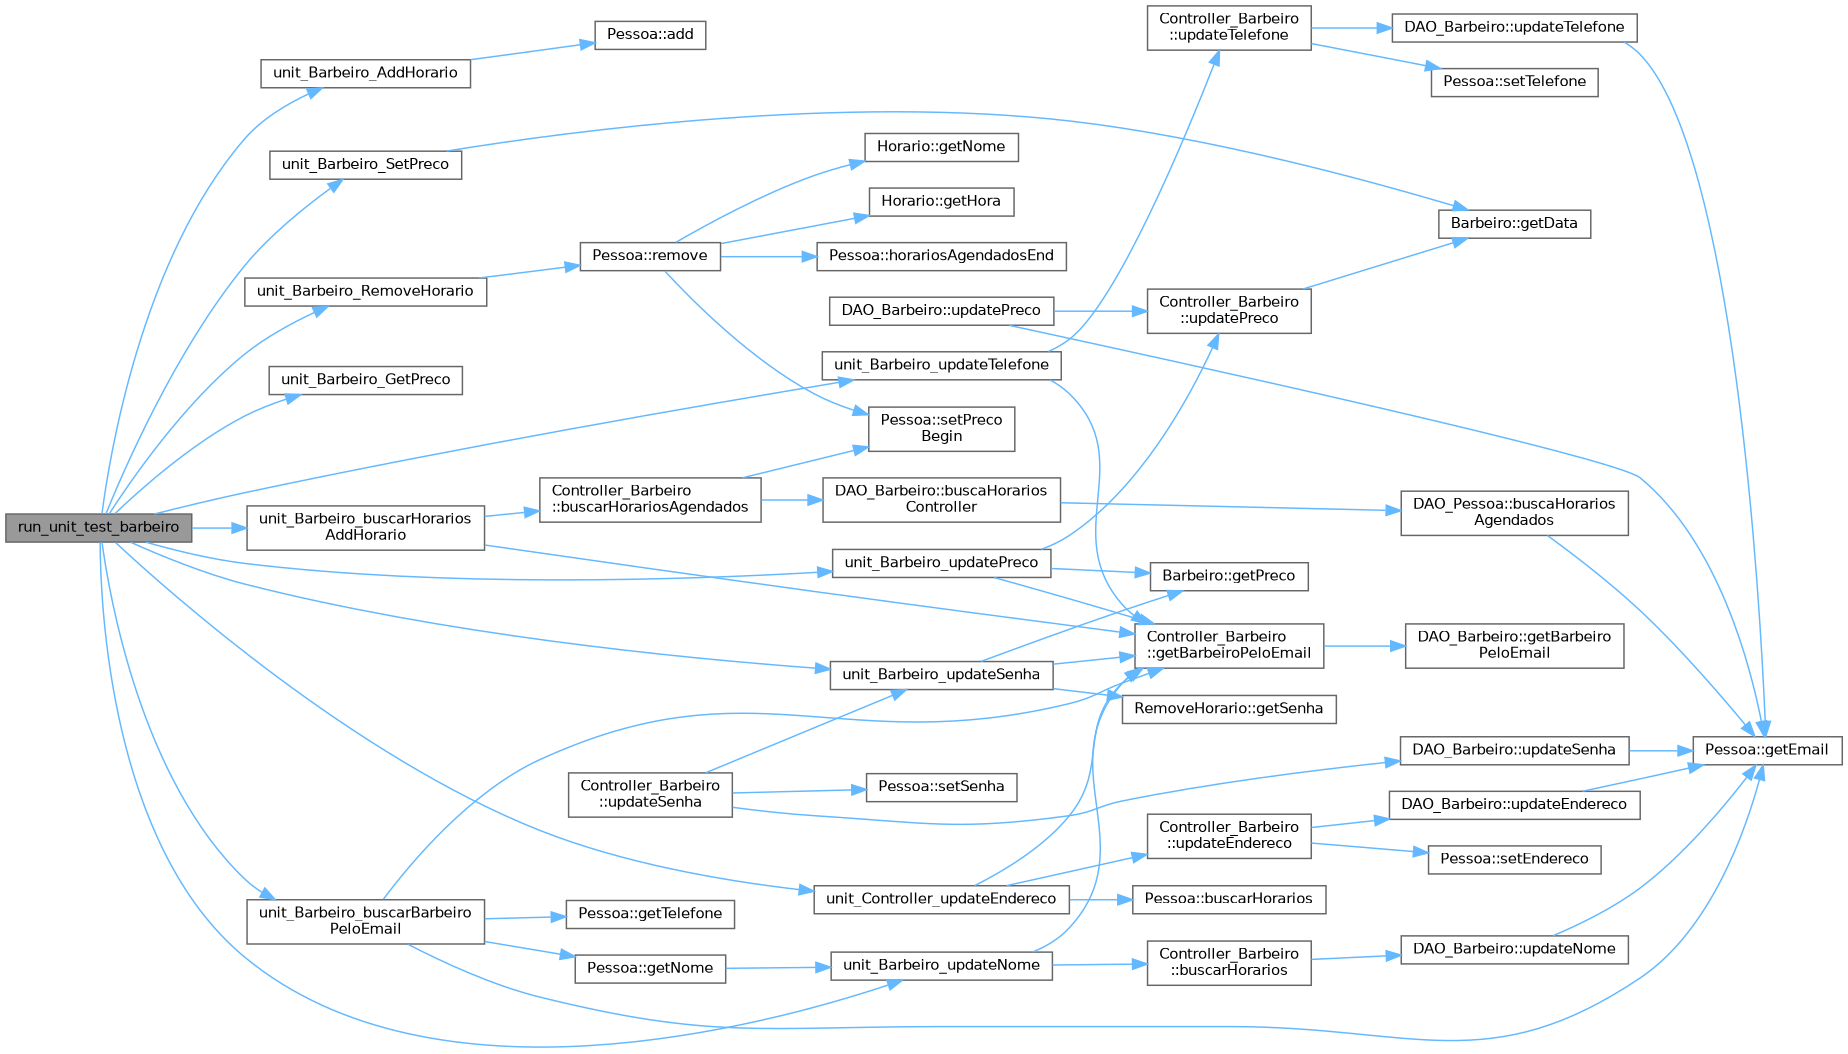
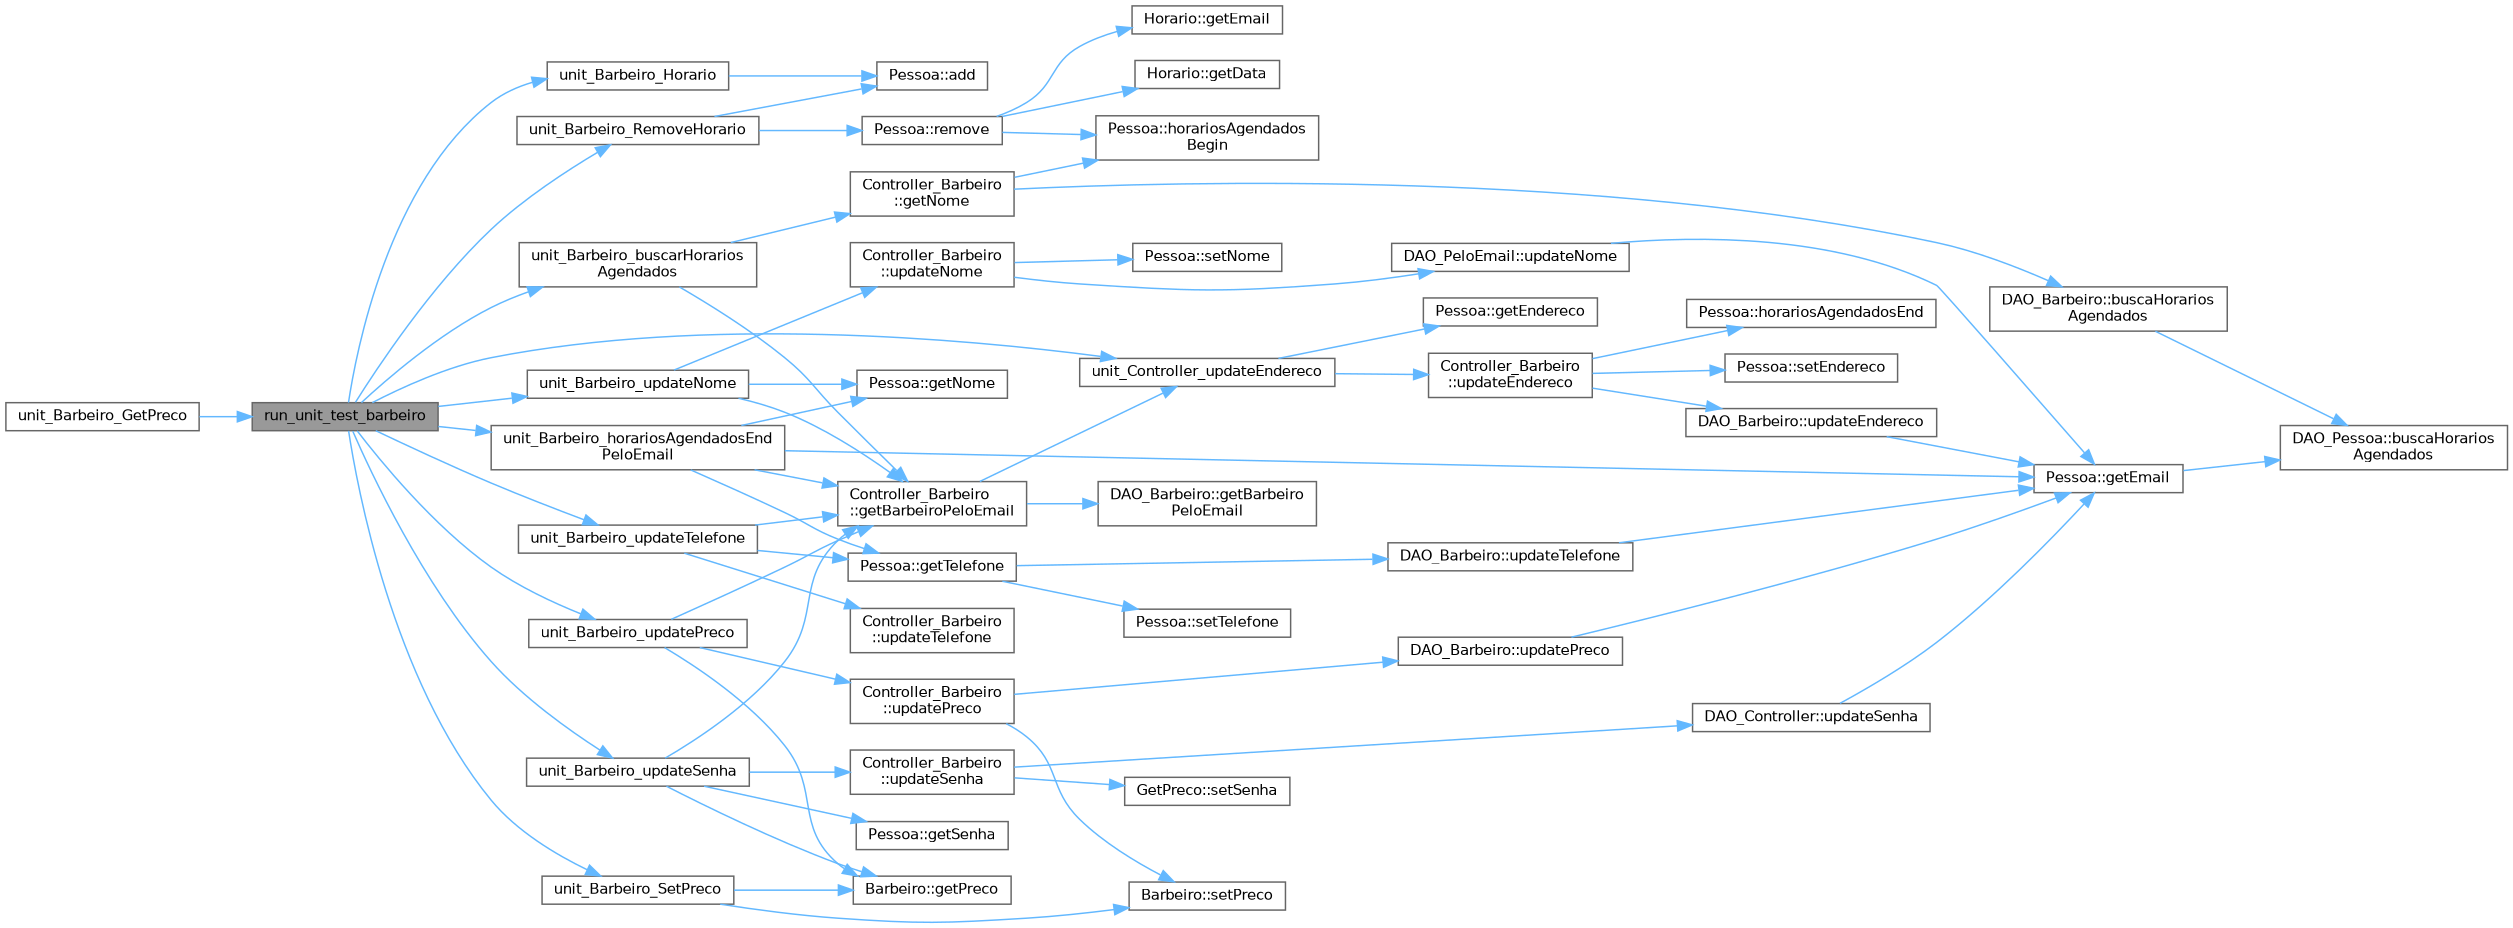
(1344, 28) -> (1195, 562)
(1369, 55) -> (1063, 594)
(366, 74) -> (638, 76)
none -> (788, 103)
(942, 148) -> (1207, 74)
(942, 202) -> (1207, 20)
(1515, 224) -> (1207, 896)
(762, 257) -> (1660, 345)
none -> (1207, 257)
(1083, 311) -> (1199, 678)
(942, 429) -> (1207, 138)
(194, 447) -> (218, 417)
(650, 500) -> (932, 194)
(942, 500) -> (2109, 309)
(366, 528) -> (638, 265)
none -> (791, 554)
(1653, 623) -> (2224, 466)
(1229, 709) -> (932, 836)
(799, 734) -> (788, 772)
(1515, 751) -> (1811, 718)
(942, 788) -> (1207, 791)
(1080, 800) -> (1071, 437)
none -> (786, 890)
(1229, 900) -> (1510, 312)
(366, 922) -> (638, 448)
(1515, 950) -> (1510, 257)
(1229, 963) -> (932, 265)
(771, 968) -> (795, 384)
